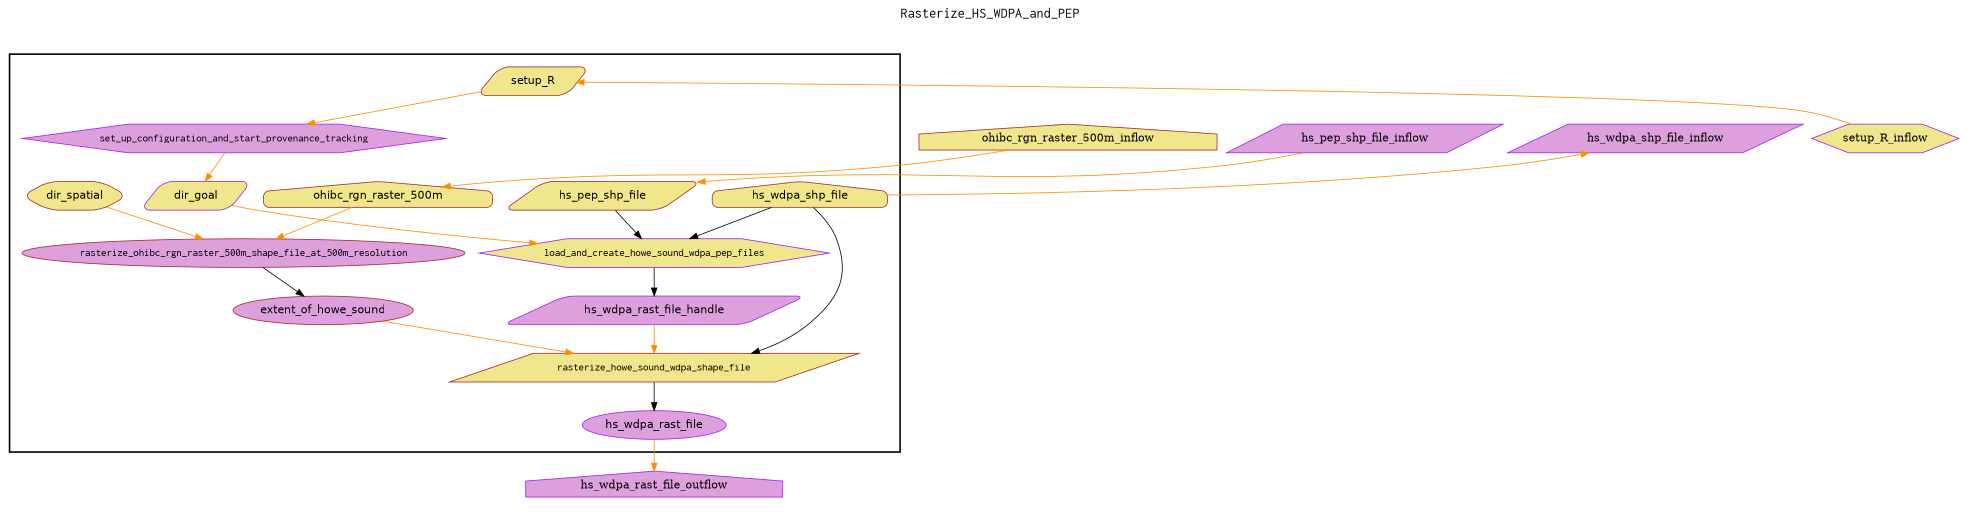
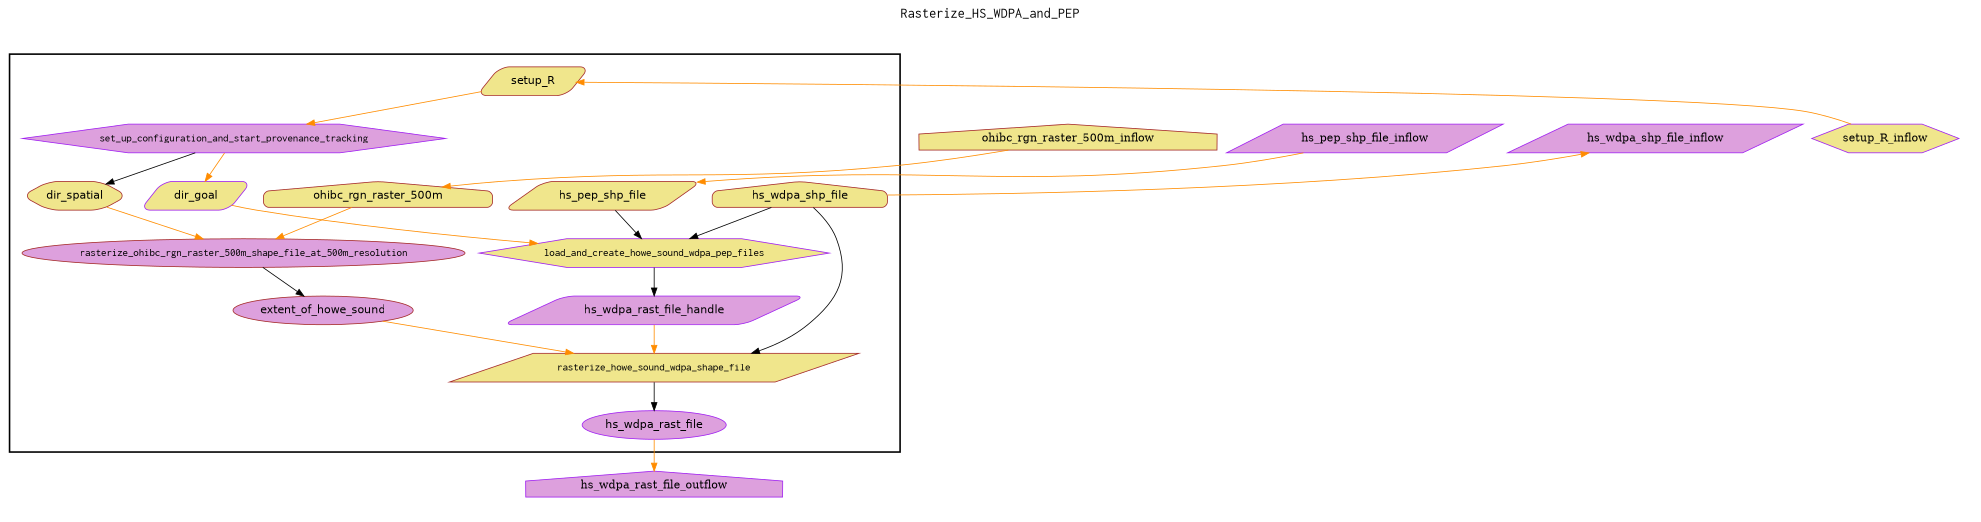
none -> (154, 167)
